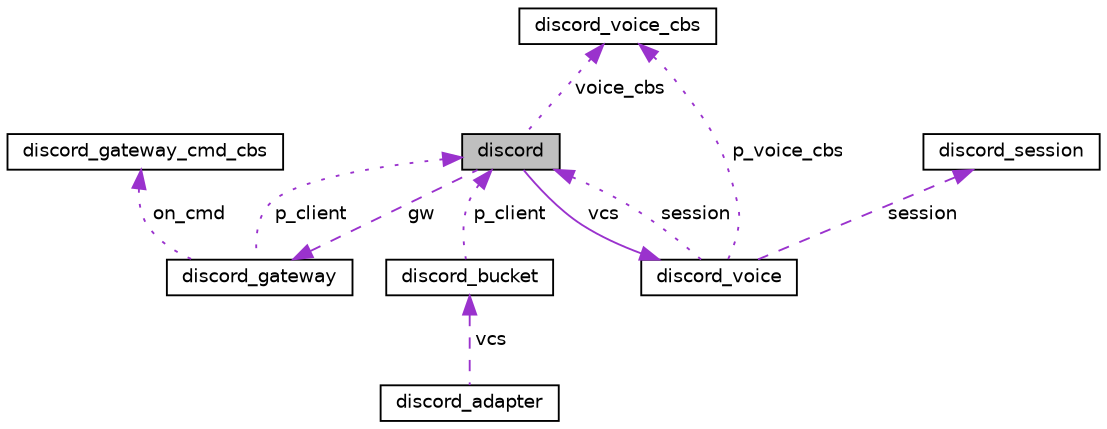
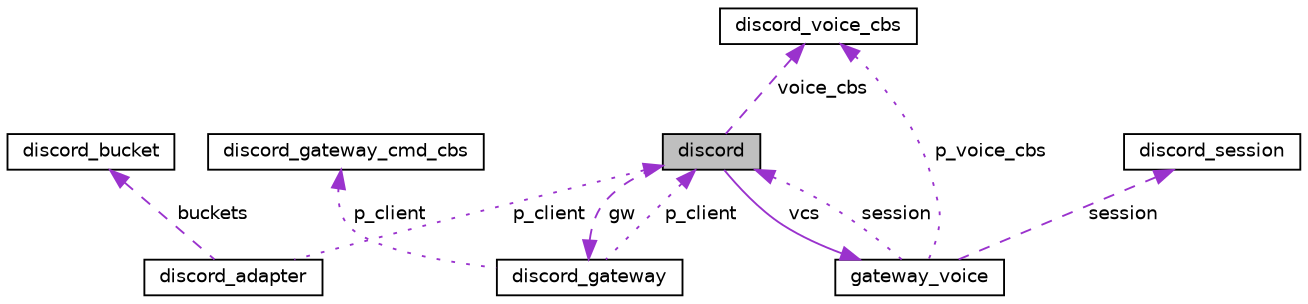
(558, 96) -> (759, 96)
(187, 215) -> (387, 215)
(464, 220) -> (469, 214)
(719, 278) -> (920, 278)
(488, 340) -> (210, 215)
